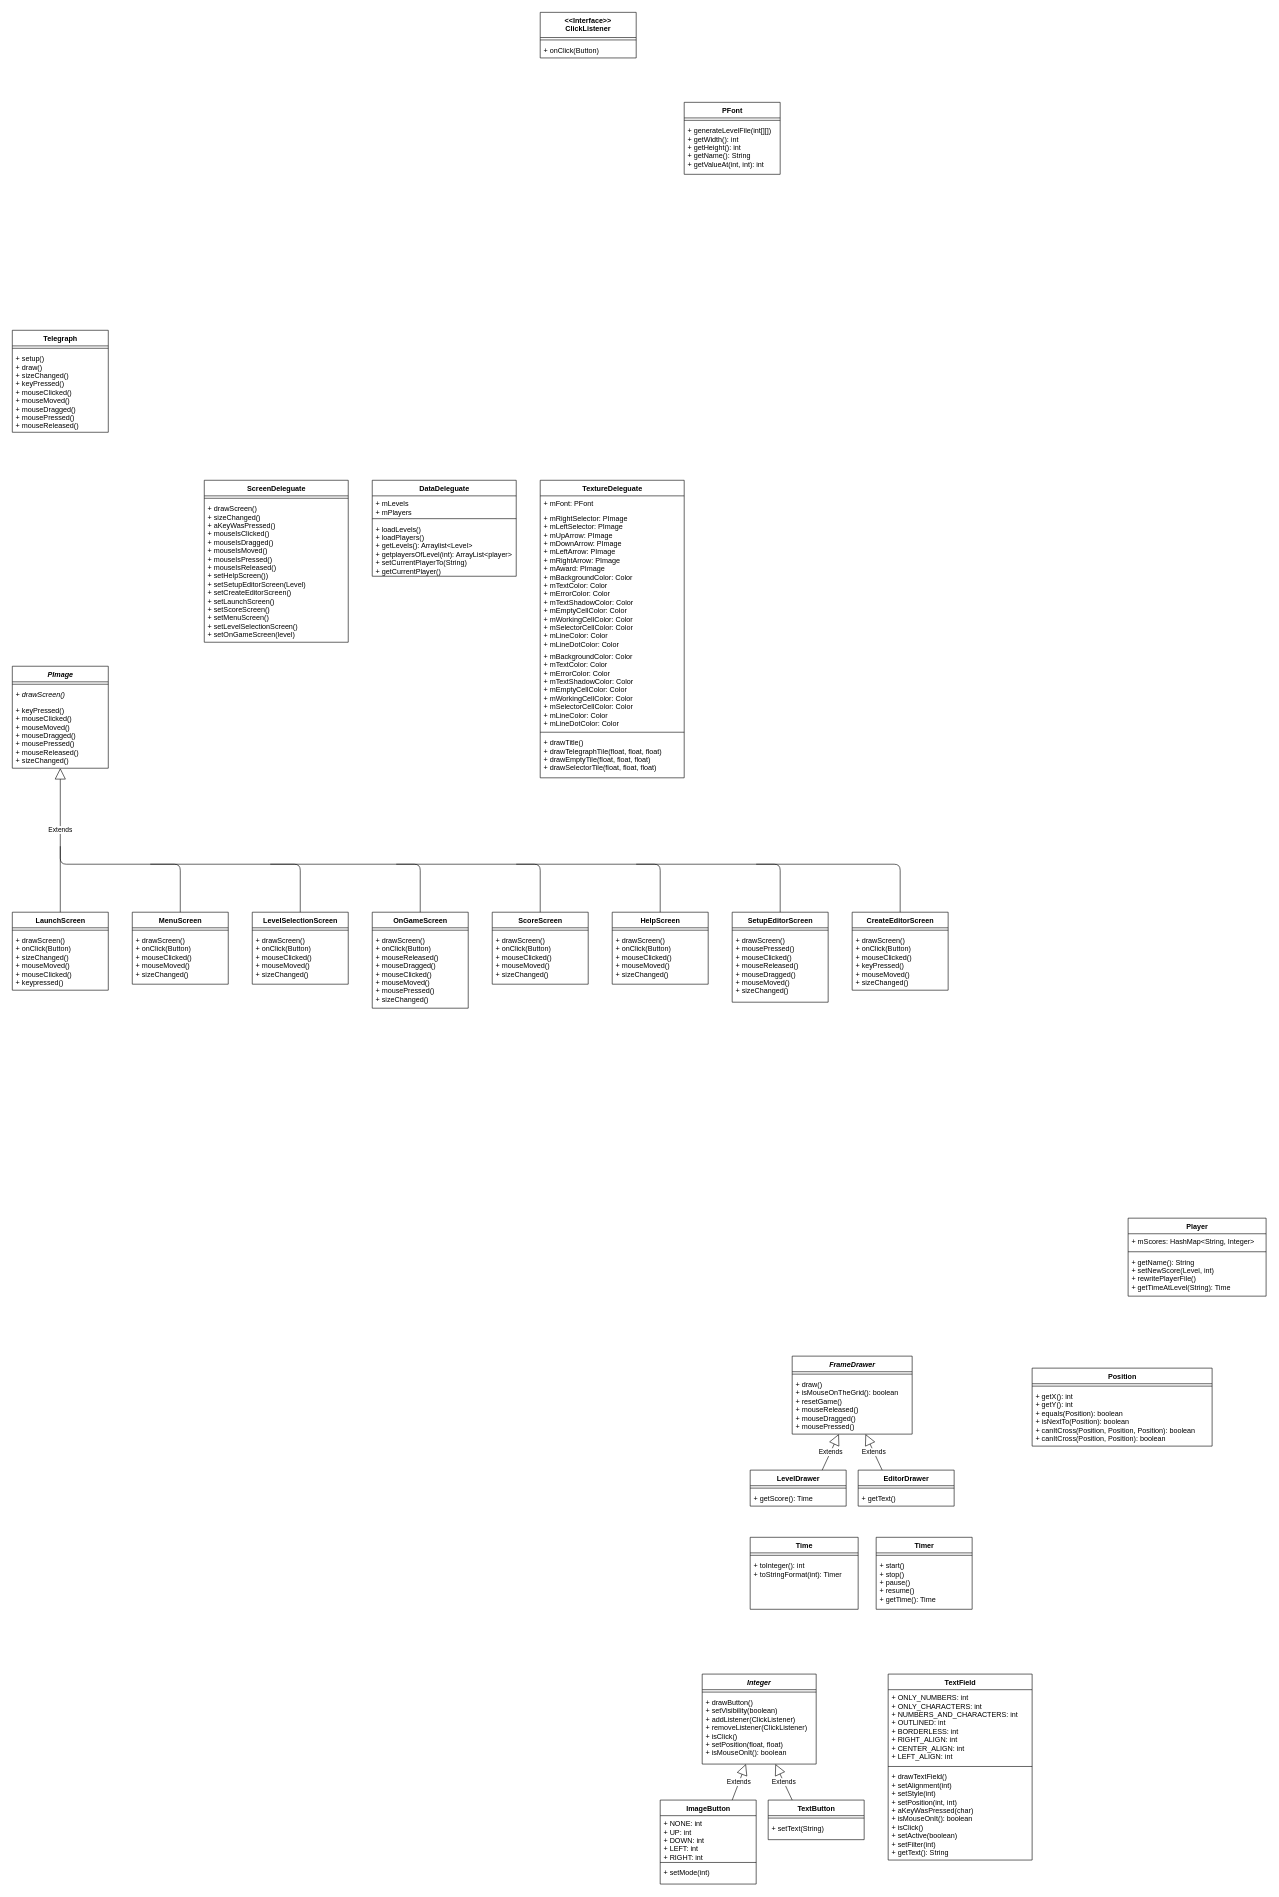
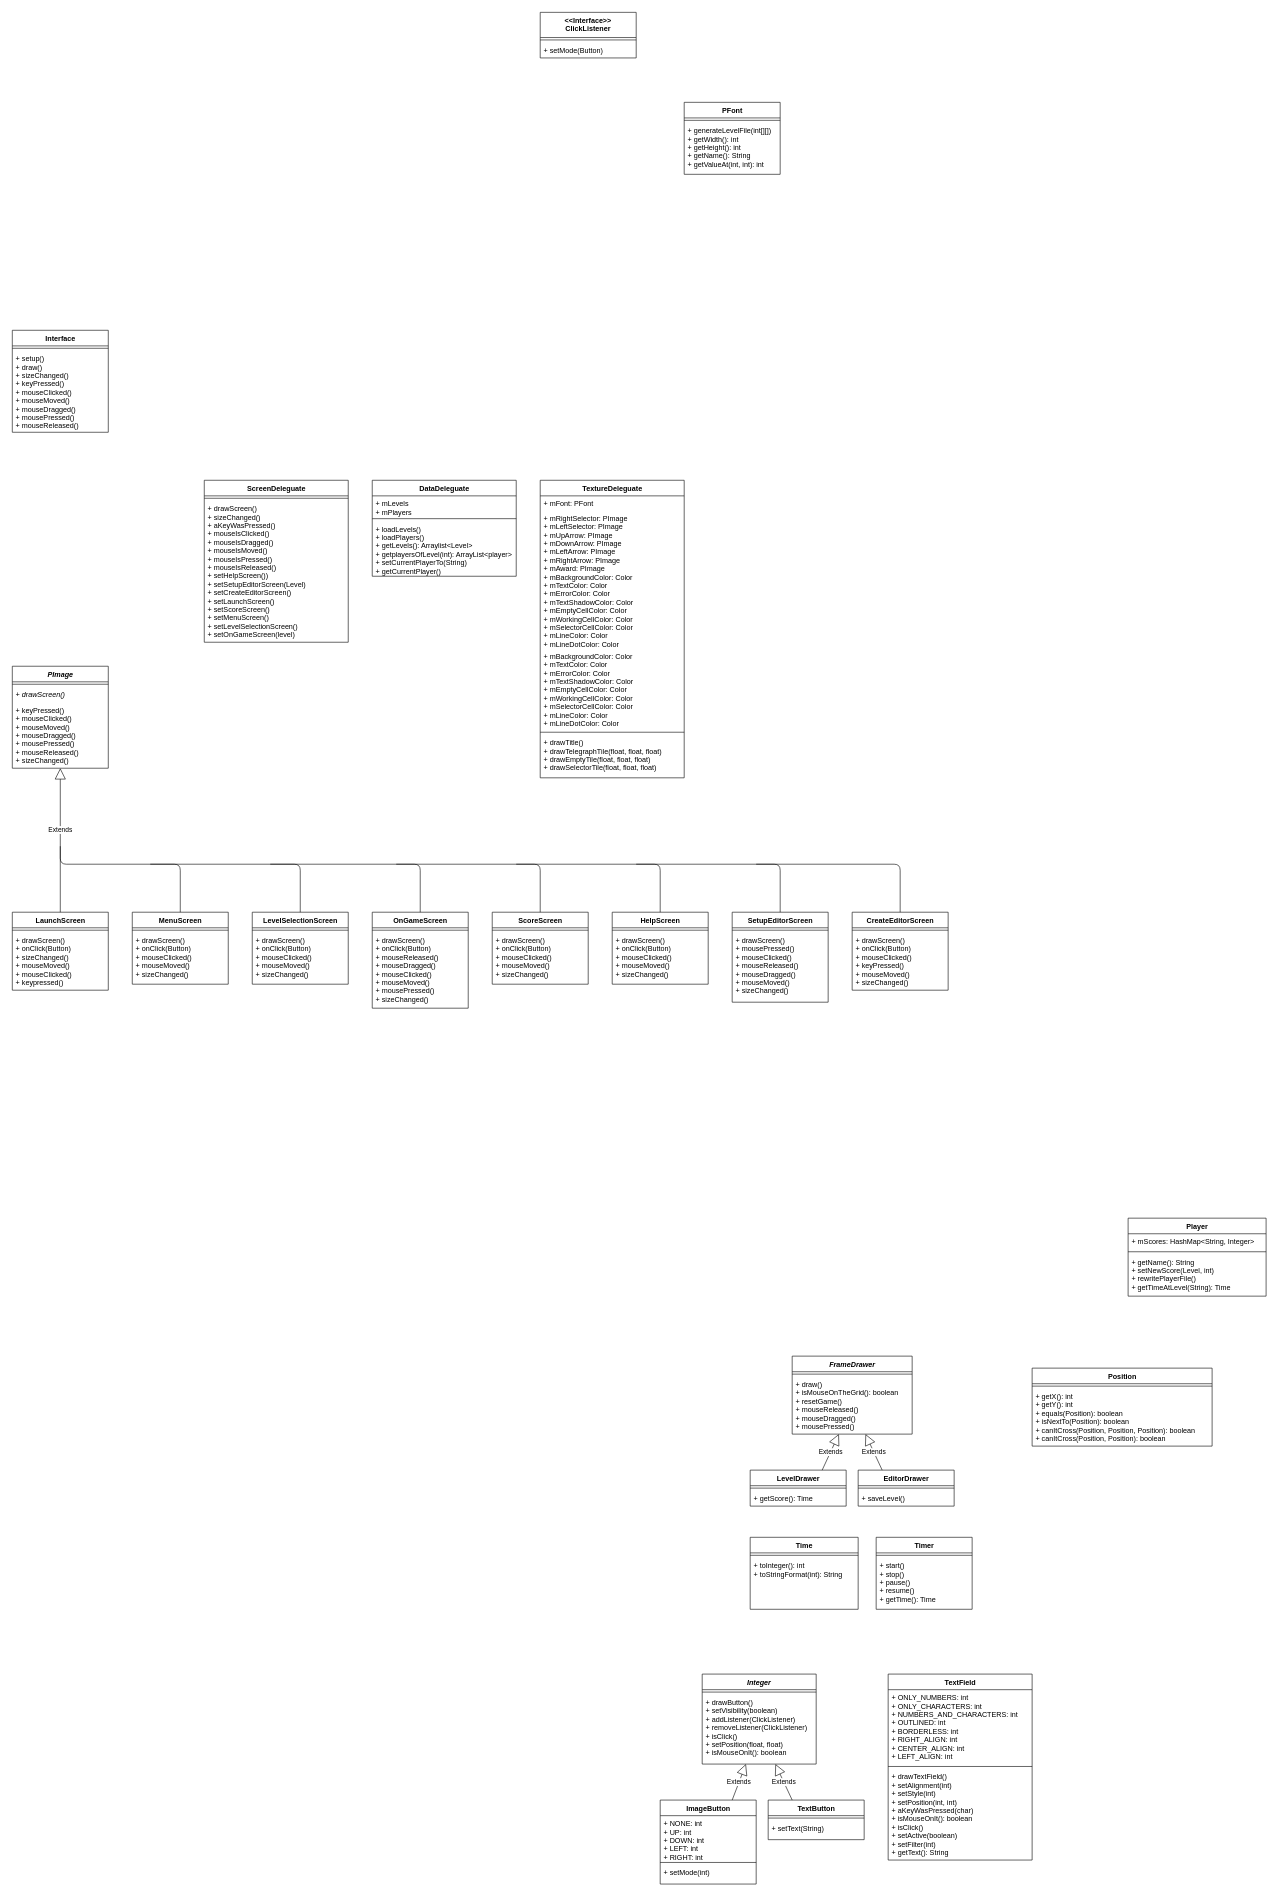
(575, 50) -> (577, 50)
(61, 339) -> (61, 339)
(883, 1499) -> (886, 1499)
(786, 1566) -> (786, 1566)
